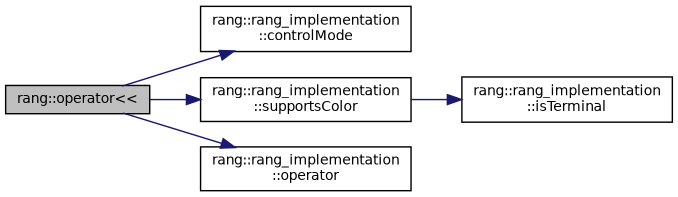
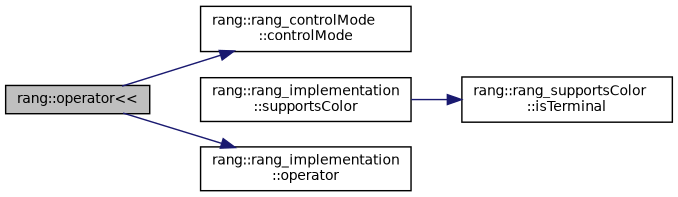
(306, 29) -> (306, 29)
(168, 100) -> none
(567, 100) -> (567, 100)
